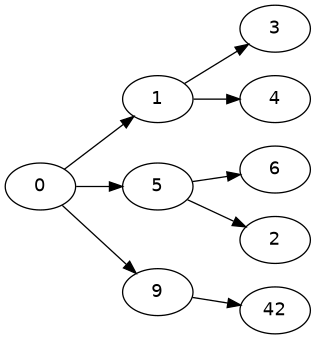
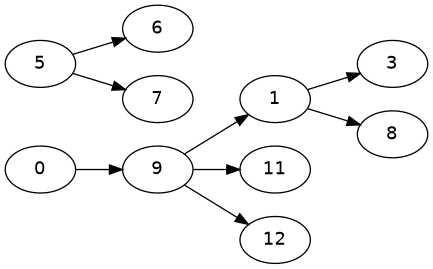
(275, 99) -> (393, 134)
(94, 147) -> (211, 138)
none -> (275, 170)
(93, 186) -> none
(275, 240) -> (158, 99)
(275, 310) -> (275, 240)
